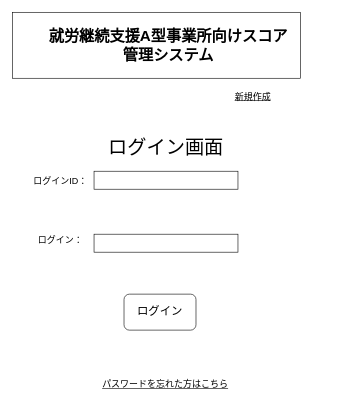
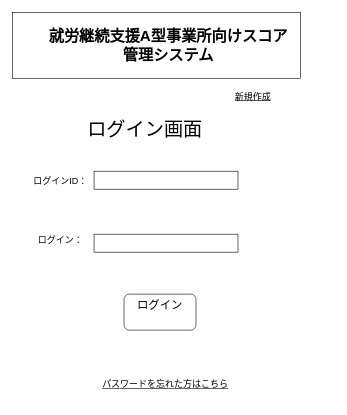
(166, 147) -> (145, 129)
(160, 312) -> (160, 306)
